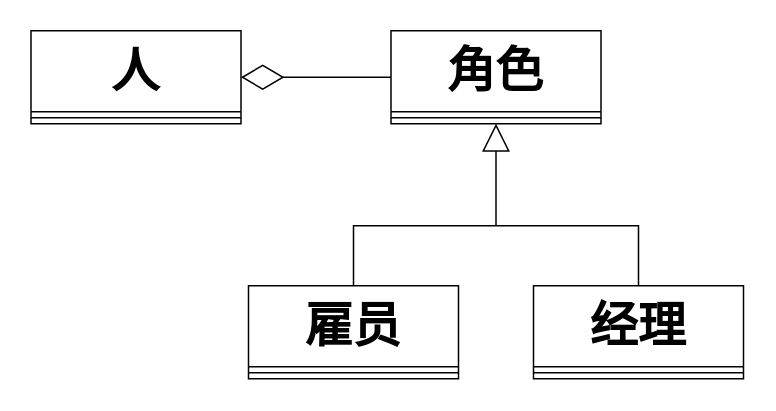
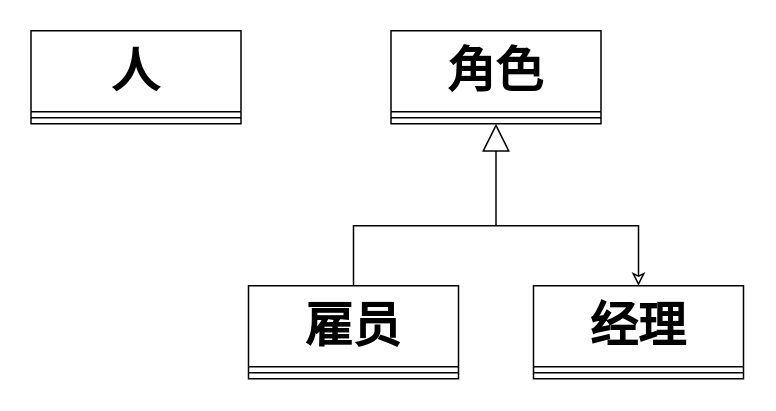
(337, 77) -> none
(638, 278) -> (638, 274)
